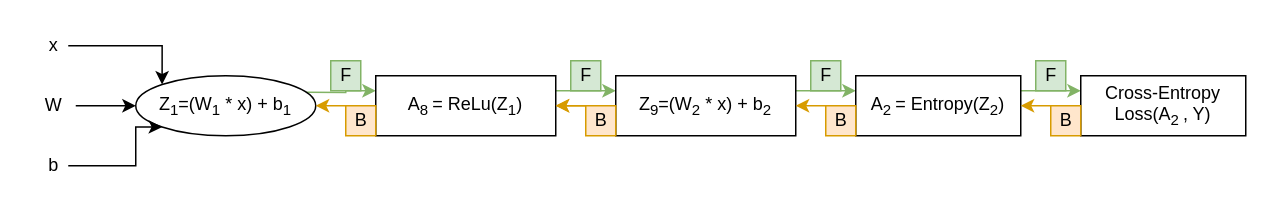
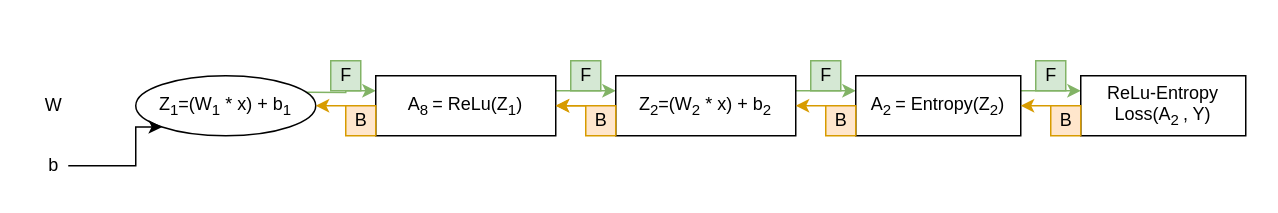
(53, 46) -> none
(130, 46) -> none
(101, 106) -> none
(706, 106) -> (706, 106)
(1163, 106) -> (1163, 106)
